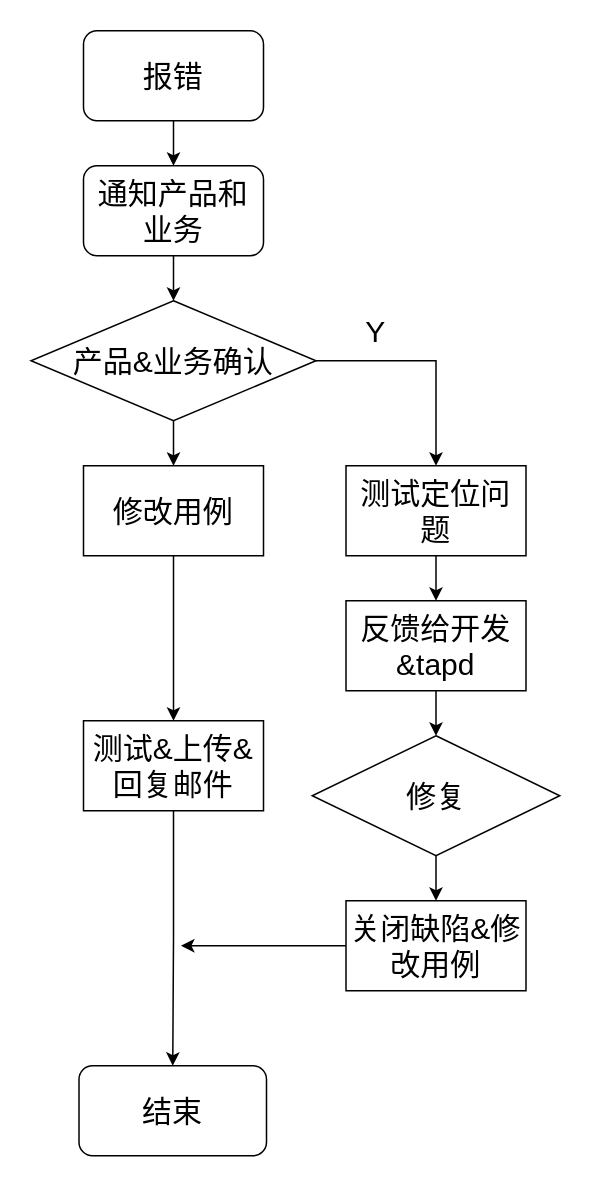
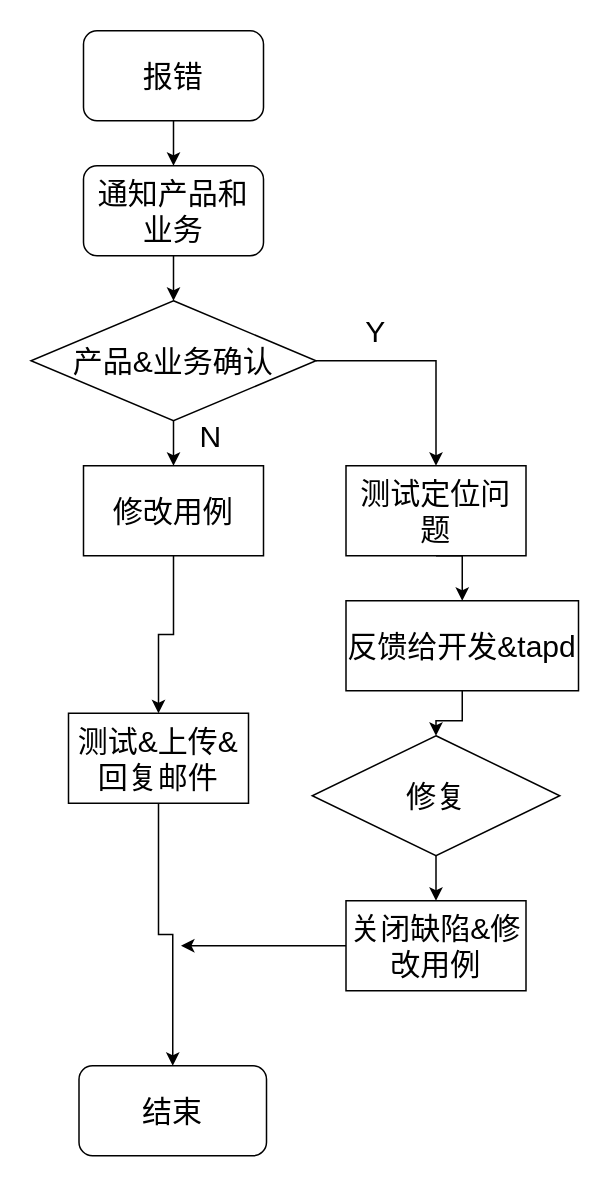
none -> (211, 436)
(436, 646) -> (462, 646)
(173, 766) -> (158, 758)
